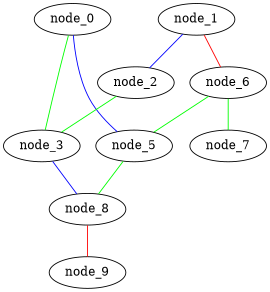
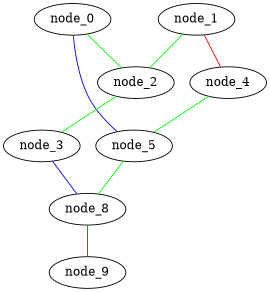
(166, 51) -> (166, 51)
(56, 83) -> (104, 51)
(228, 83) -> (228, 83)
(228, 146) -> none
